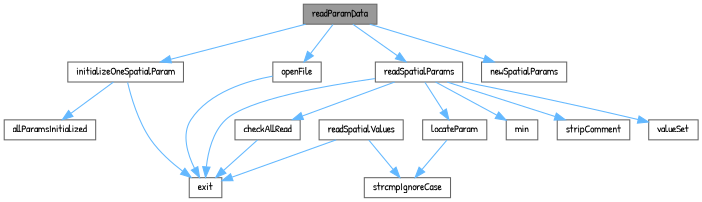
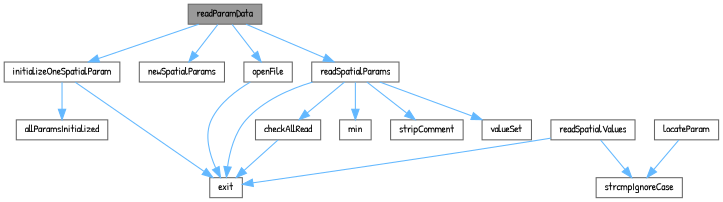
(434, 96) -> none
